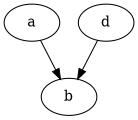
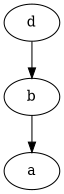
(48, 55) -> (32, 129)
